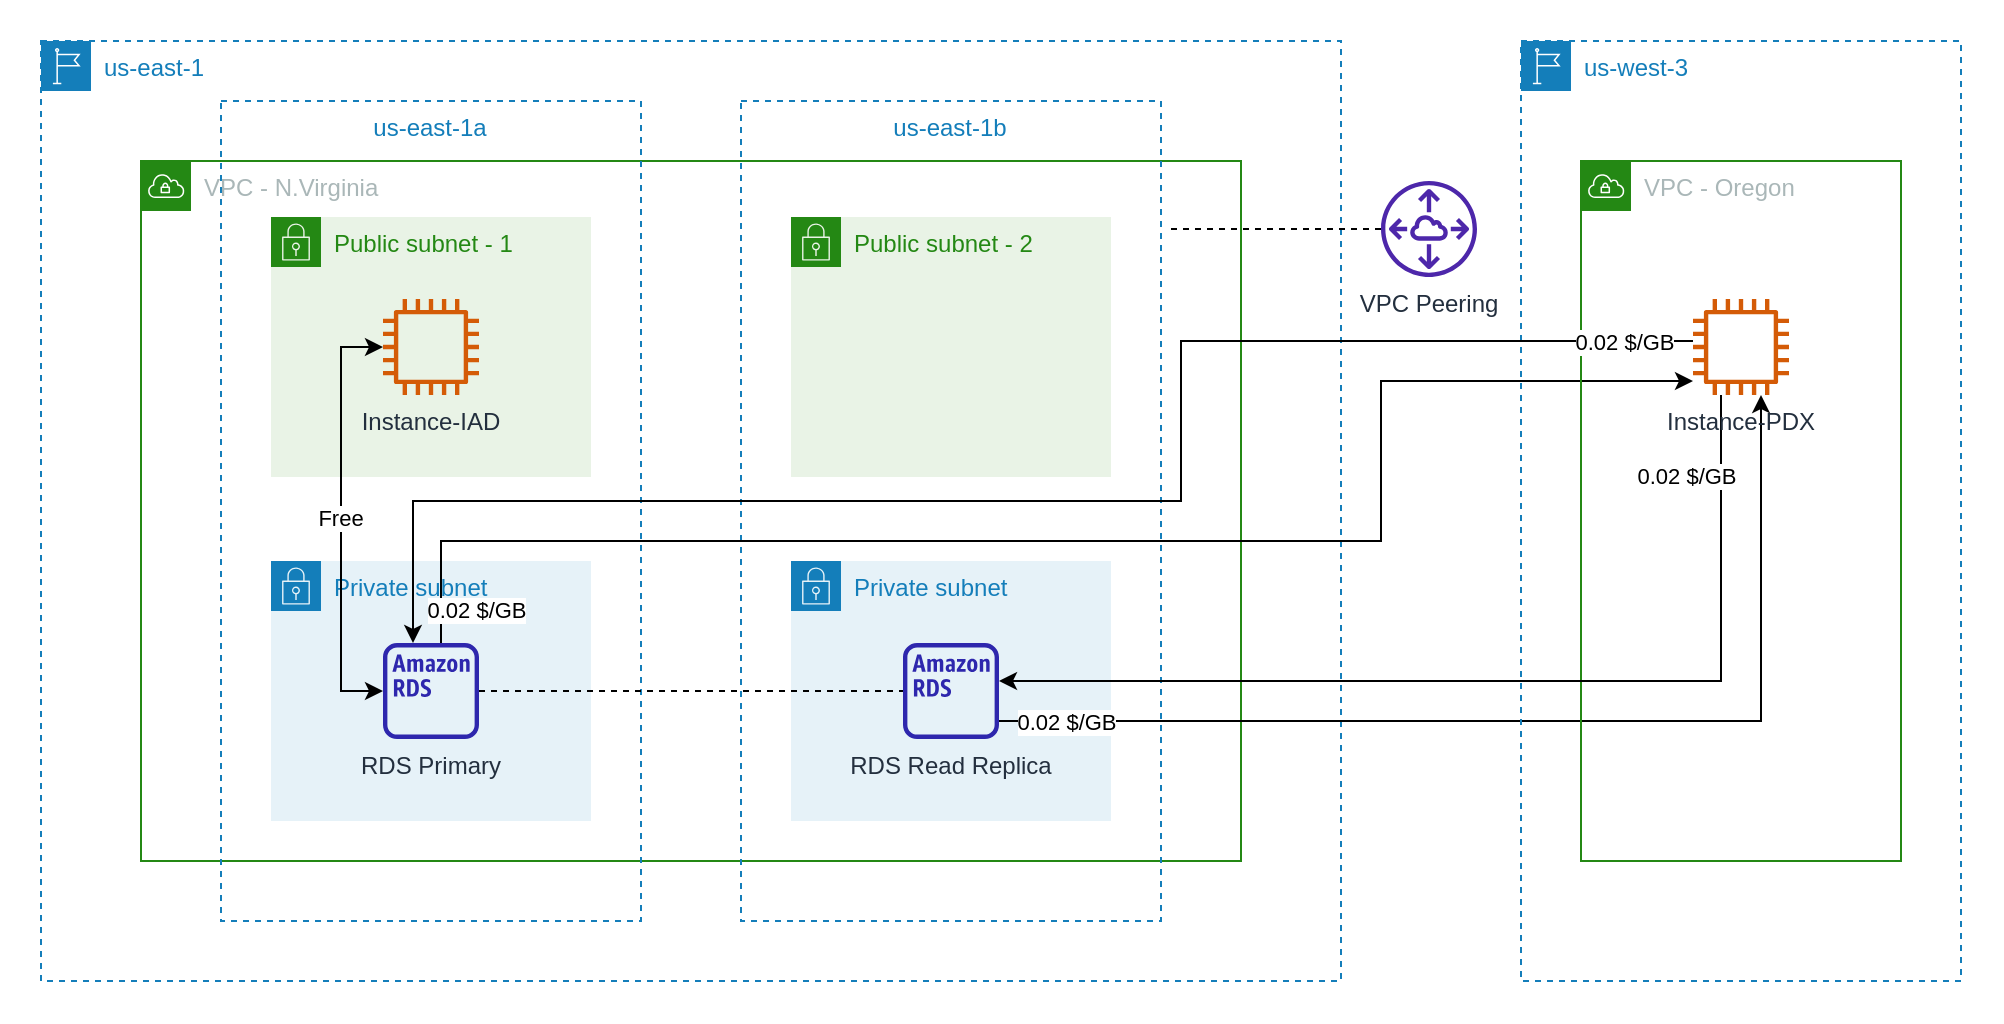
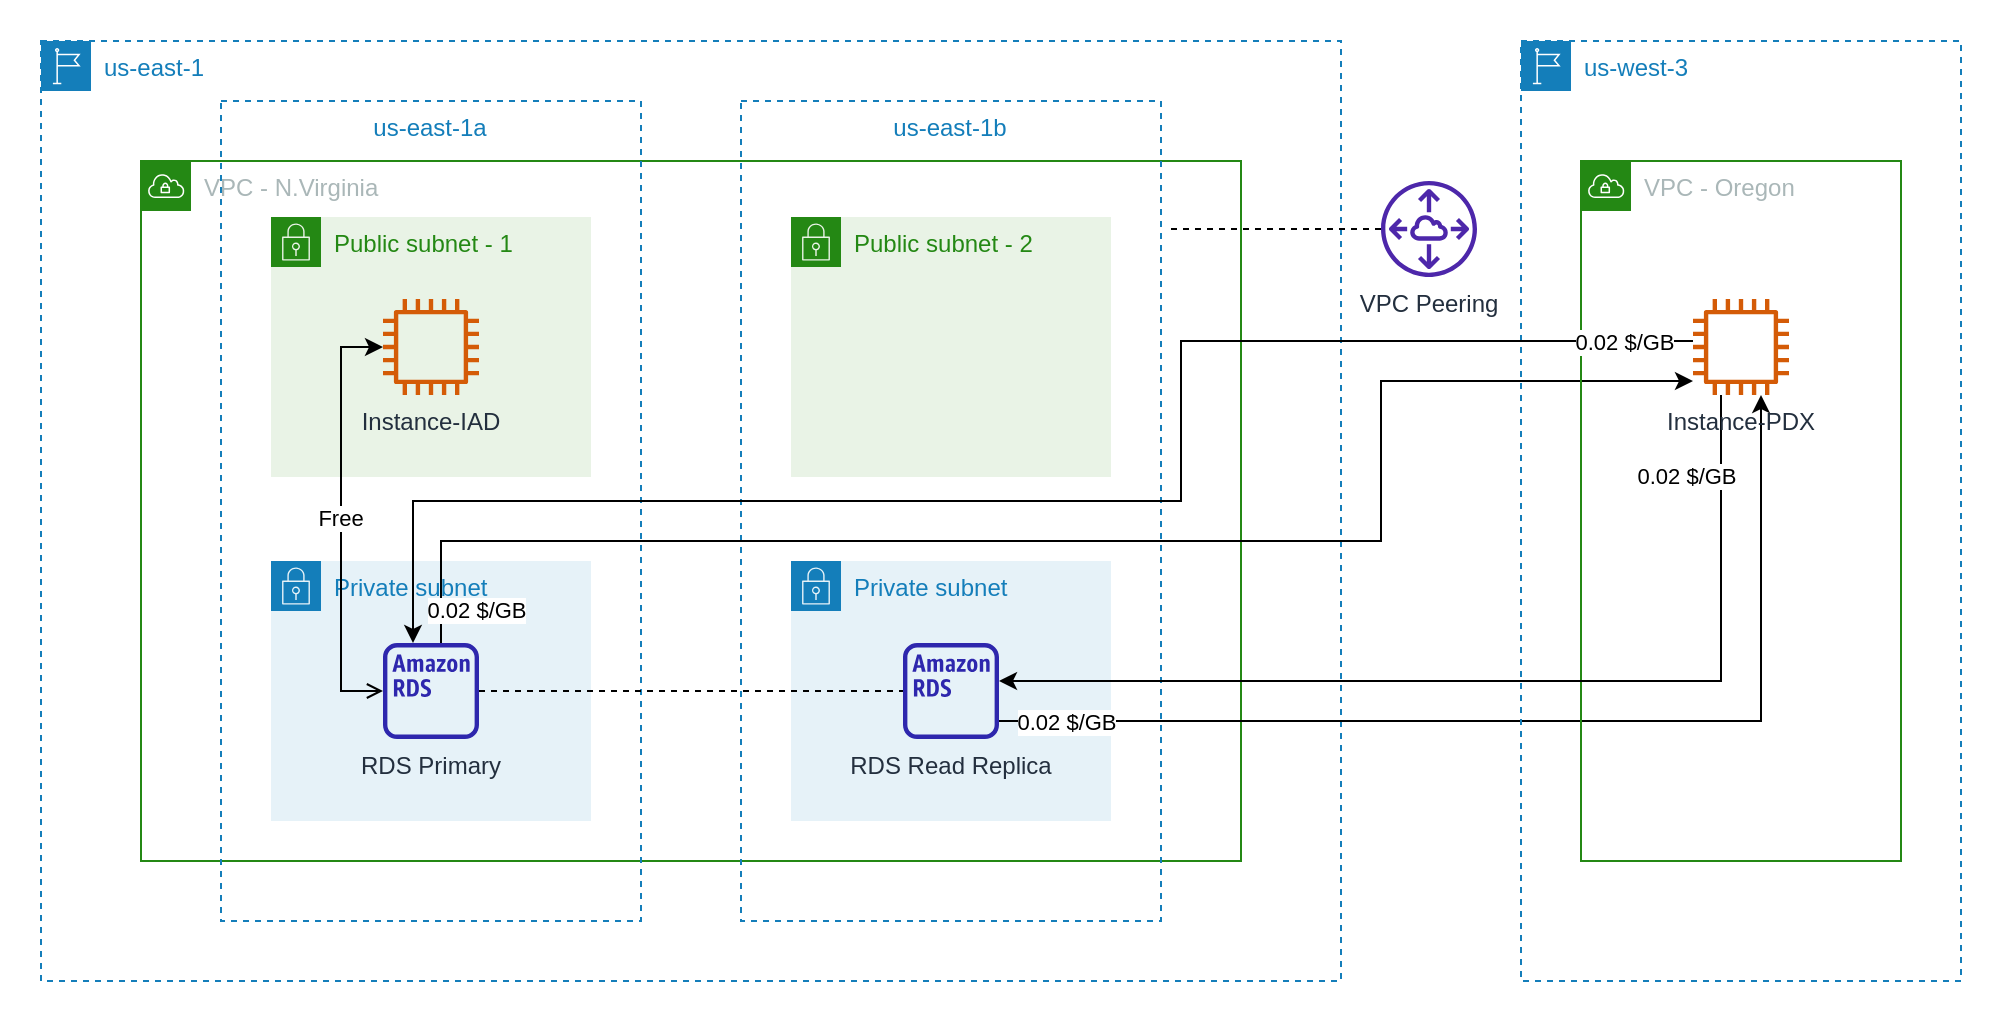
(368, 691) -> (371, 691)
